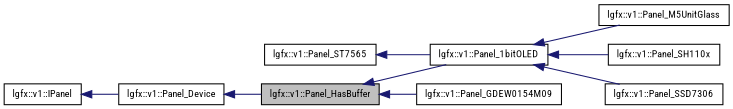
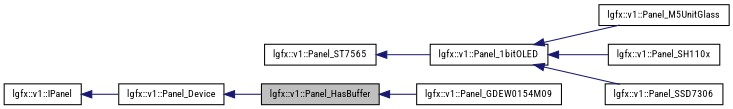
(410, 73) -> none
